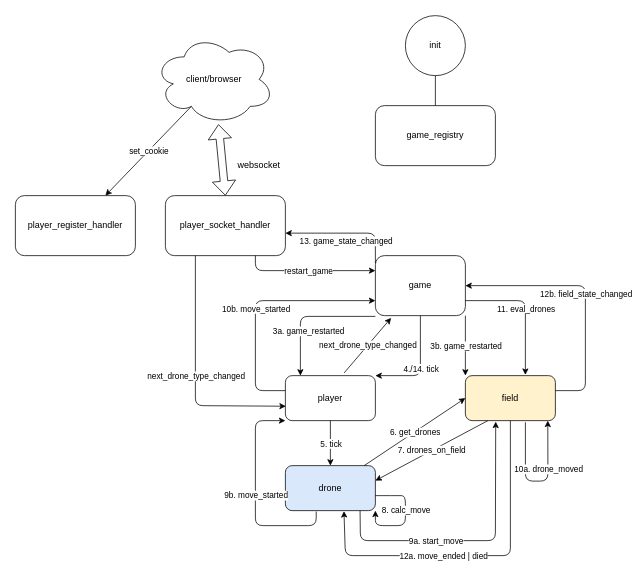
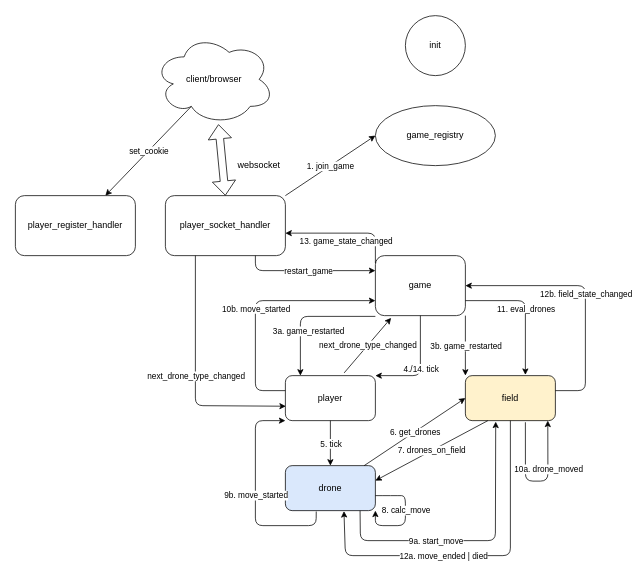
(435, 90) -> none
(435, 135) -> (435, 135)
none -> (327, 168)
